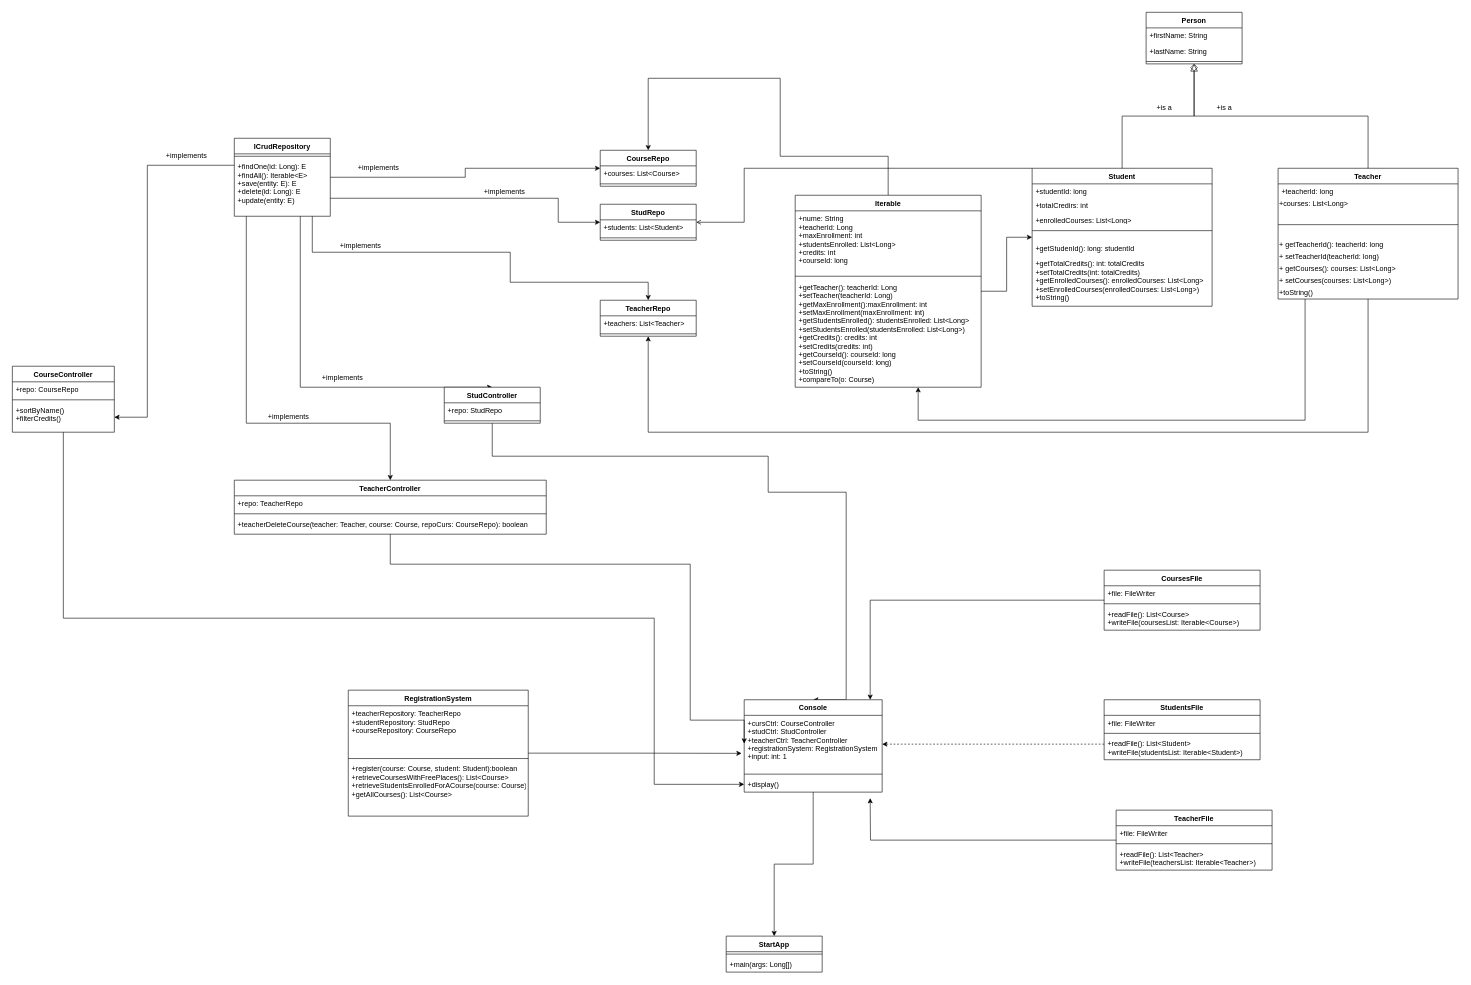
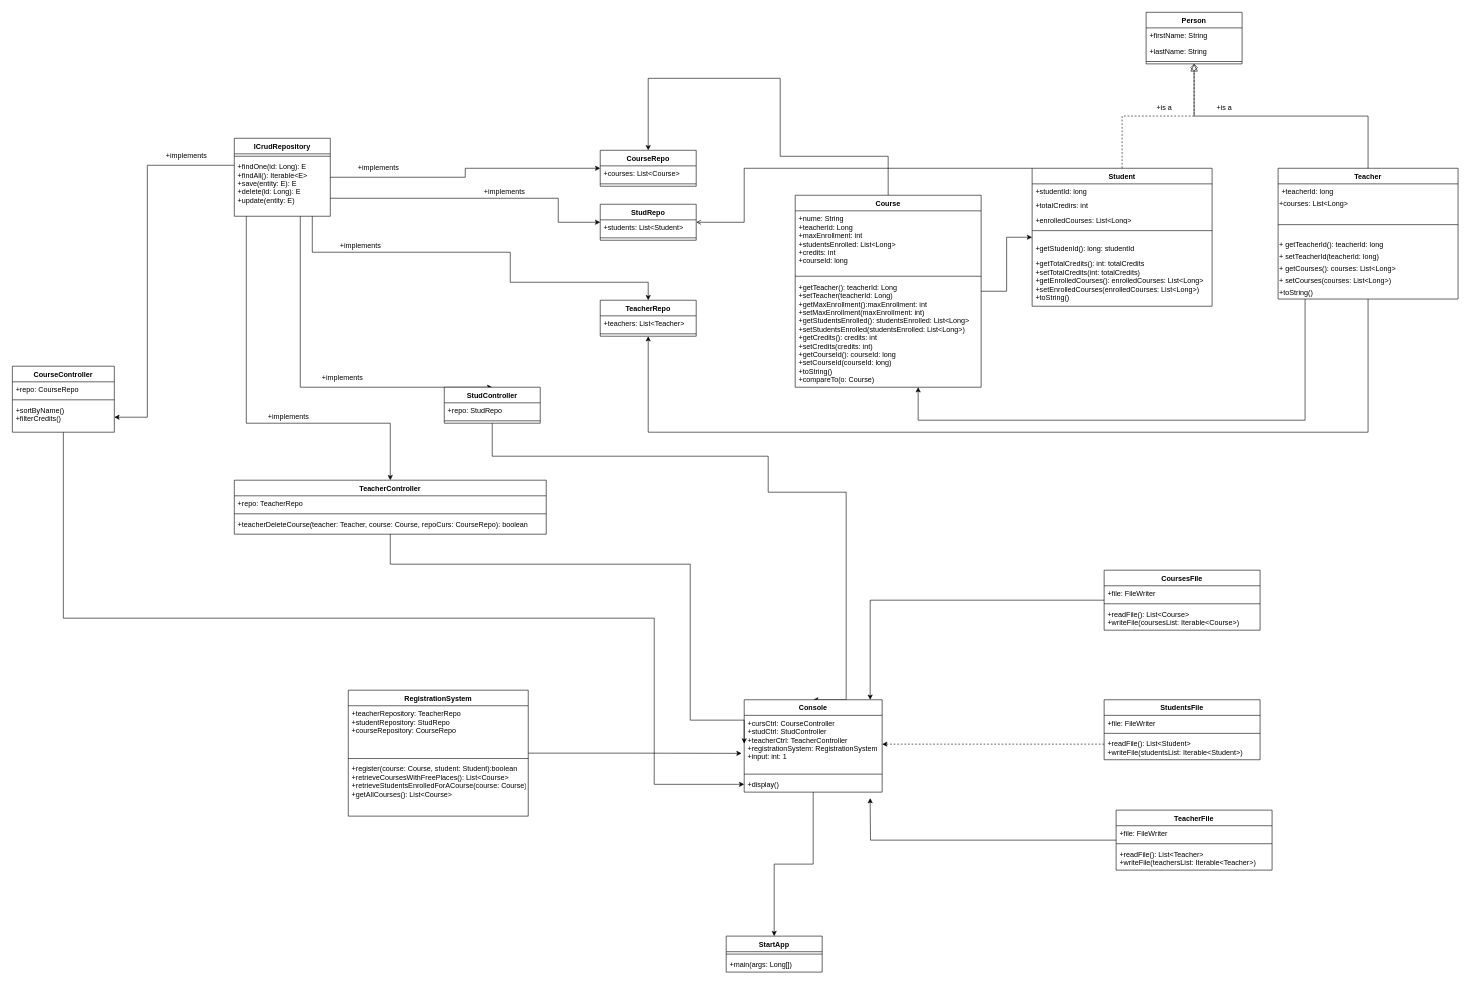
(1131, 116) -> (1131, 116)
(888, 203) -> (888, 203)
